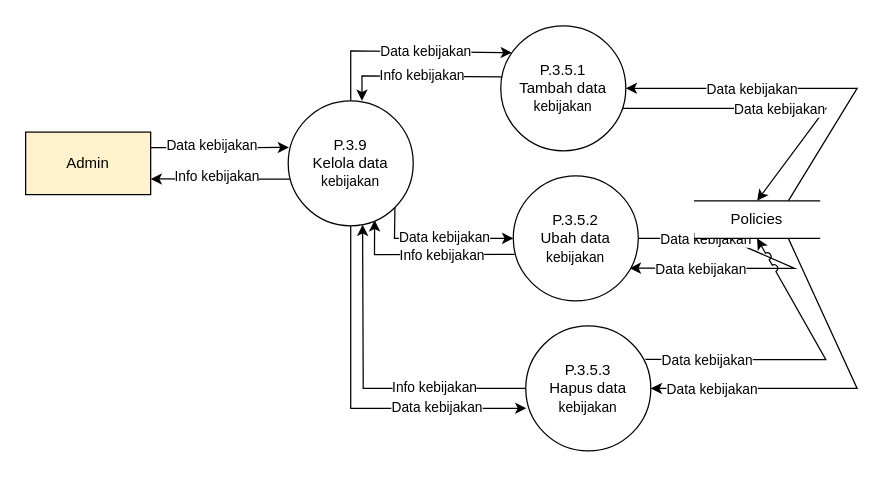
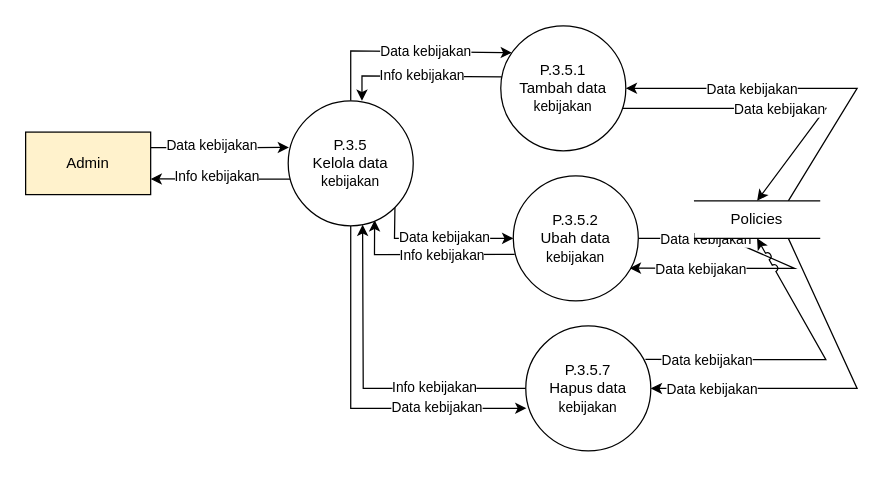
(351, 163) -> (351, 163)
(588, 388) -> (588, 388)
